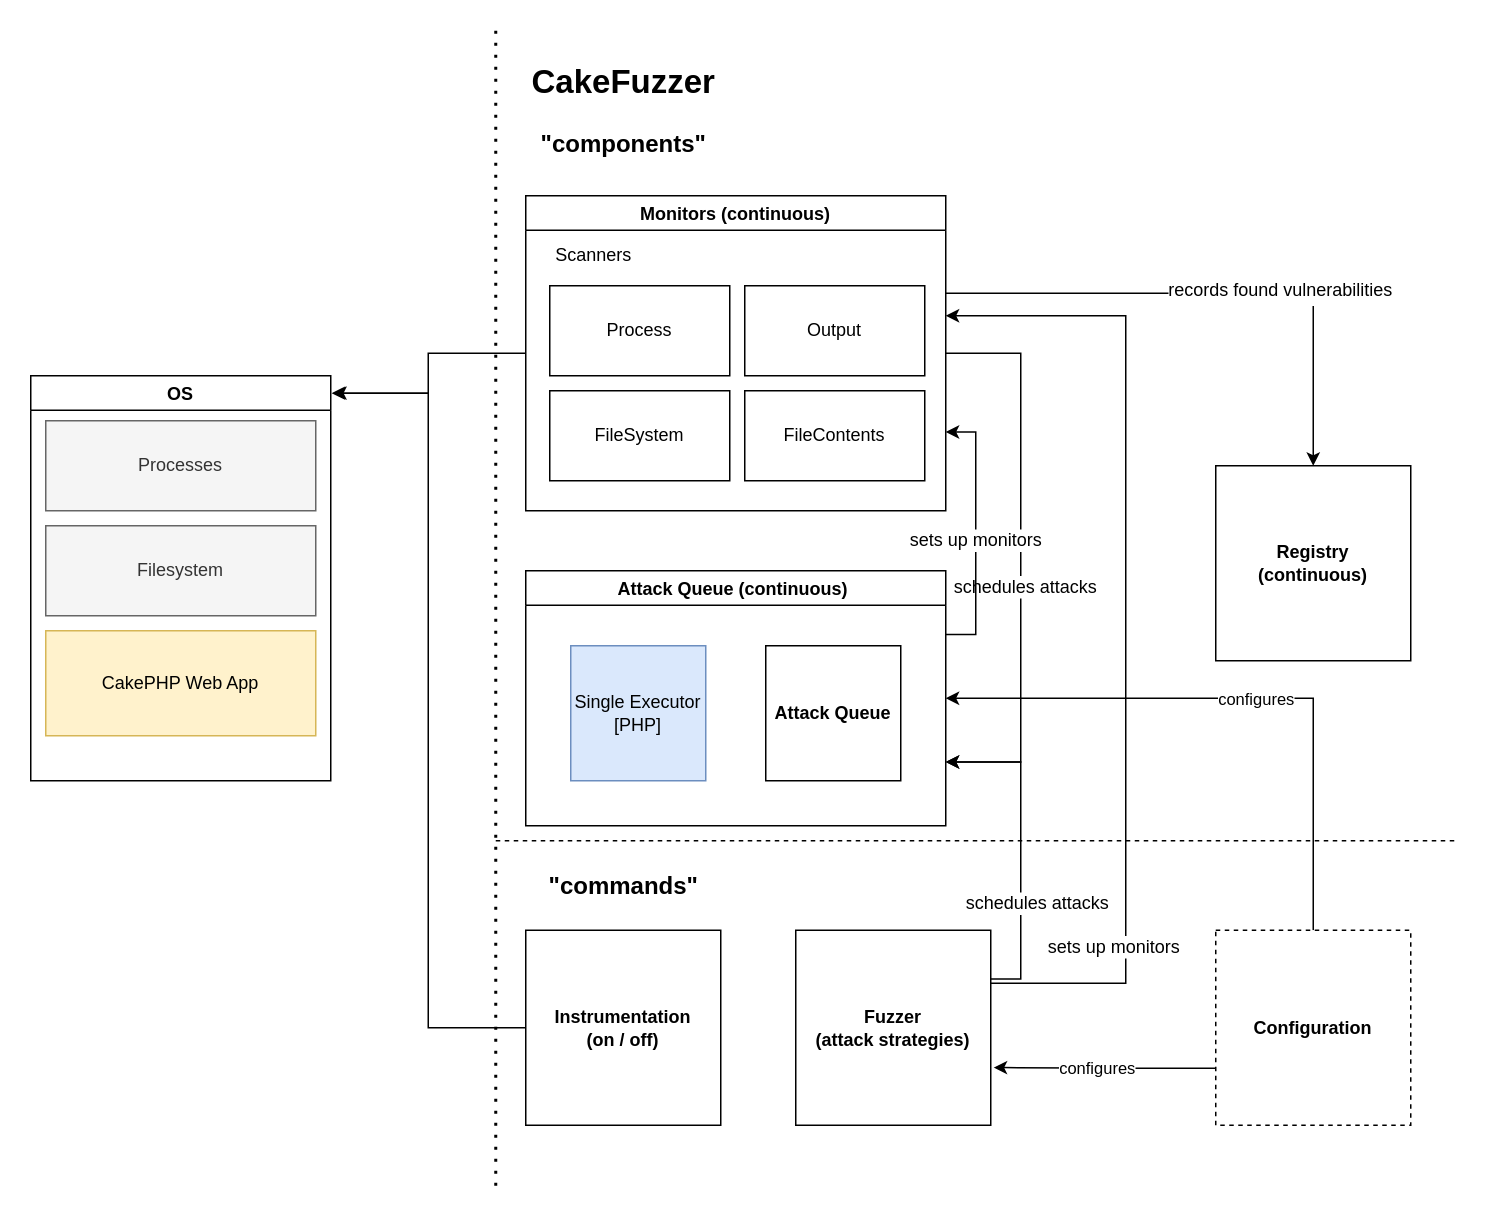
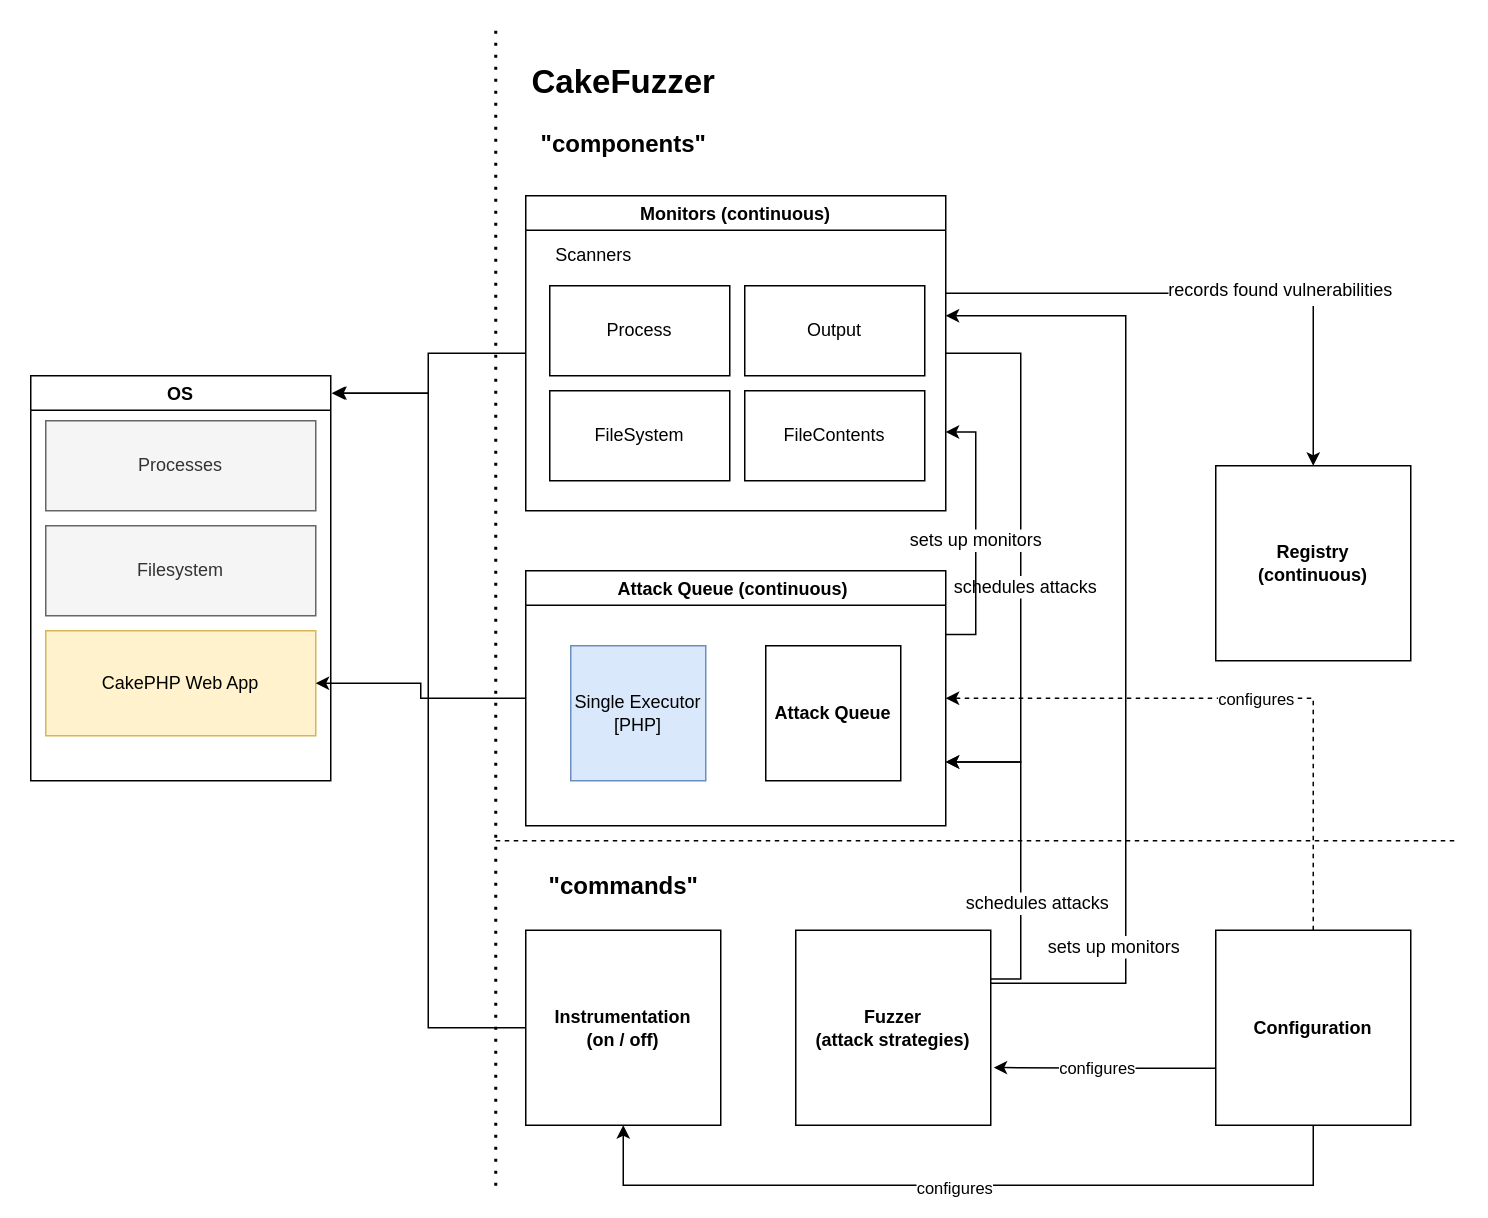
none -> (421, 694)
(1089, 698) -> (1089, 698)
(1313, 1028) -> (1313, 1028)
none -> (973, 1185)
